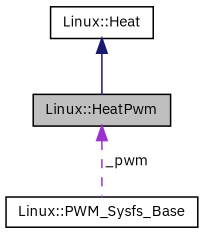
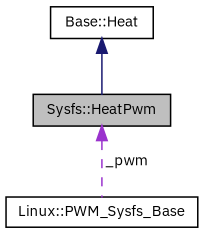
(102, 23) -> (102, 23)
(102, 110) -> (102, 110)
